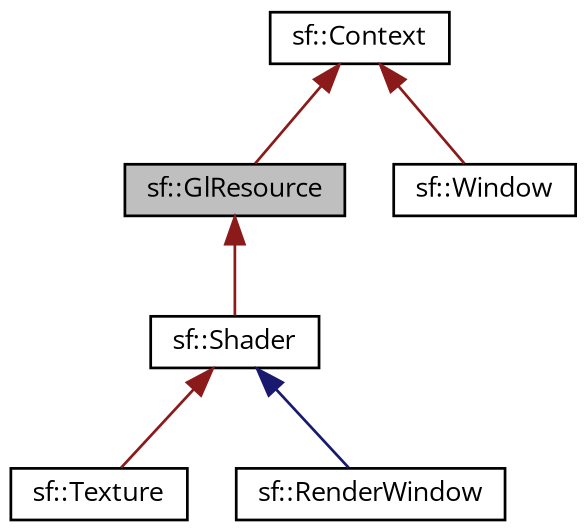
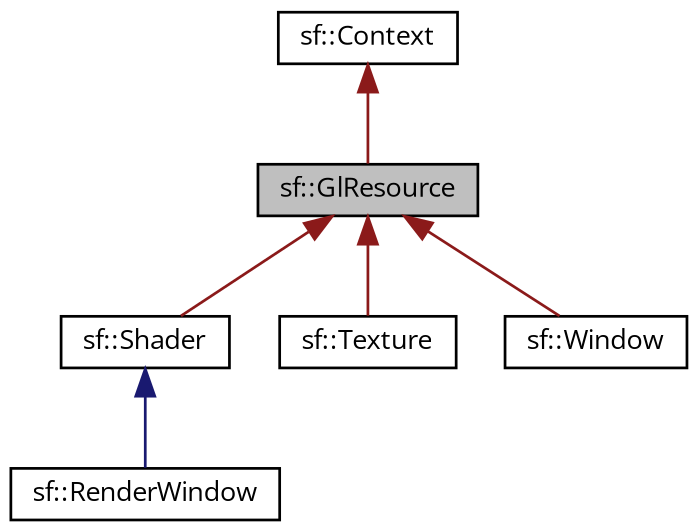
(431, 125) -> (493, 273)
(158, 428) -> (368, 280)
